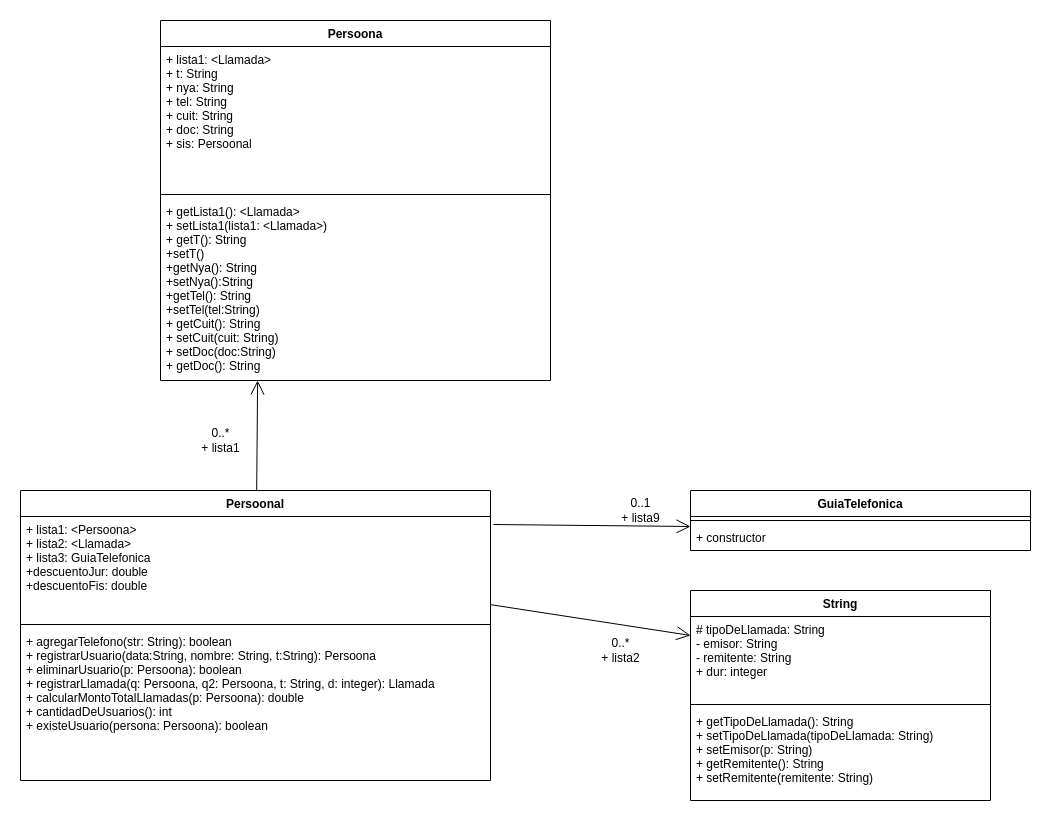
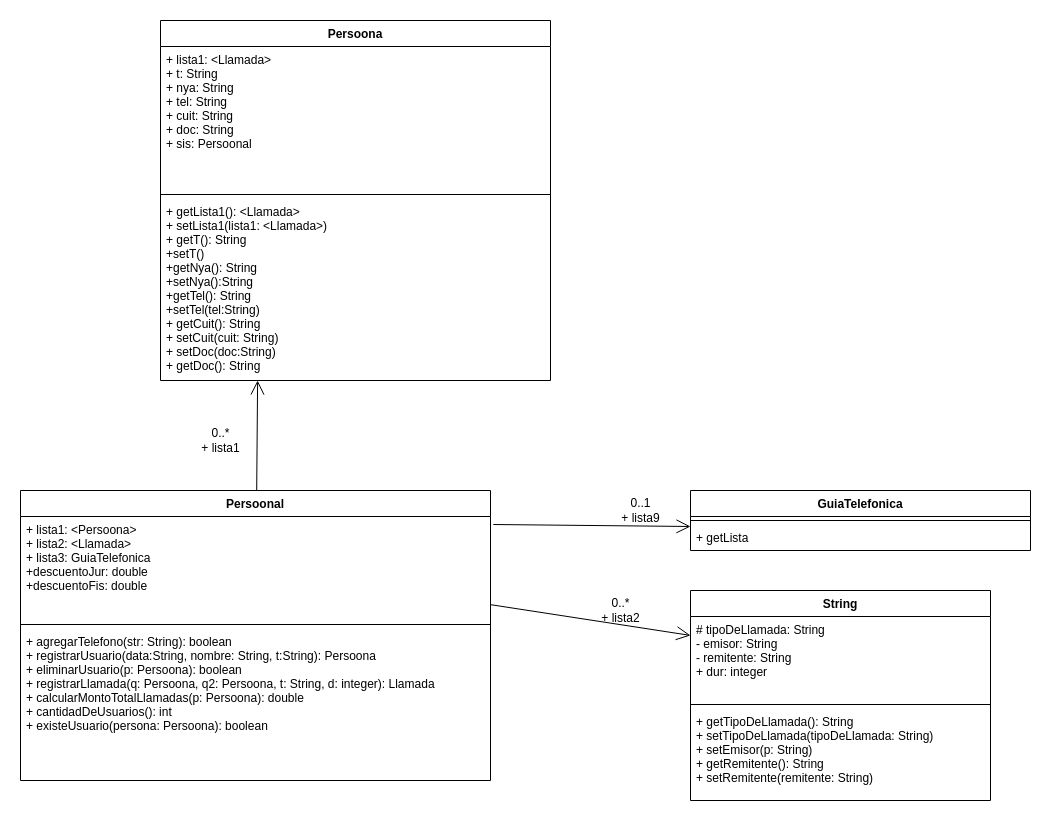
(738, 538) -> (726, 538)
(621, 651) -> (621, 611)
